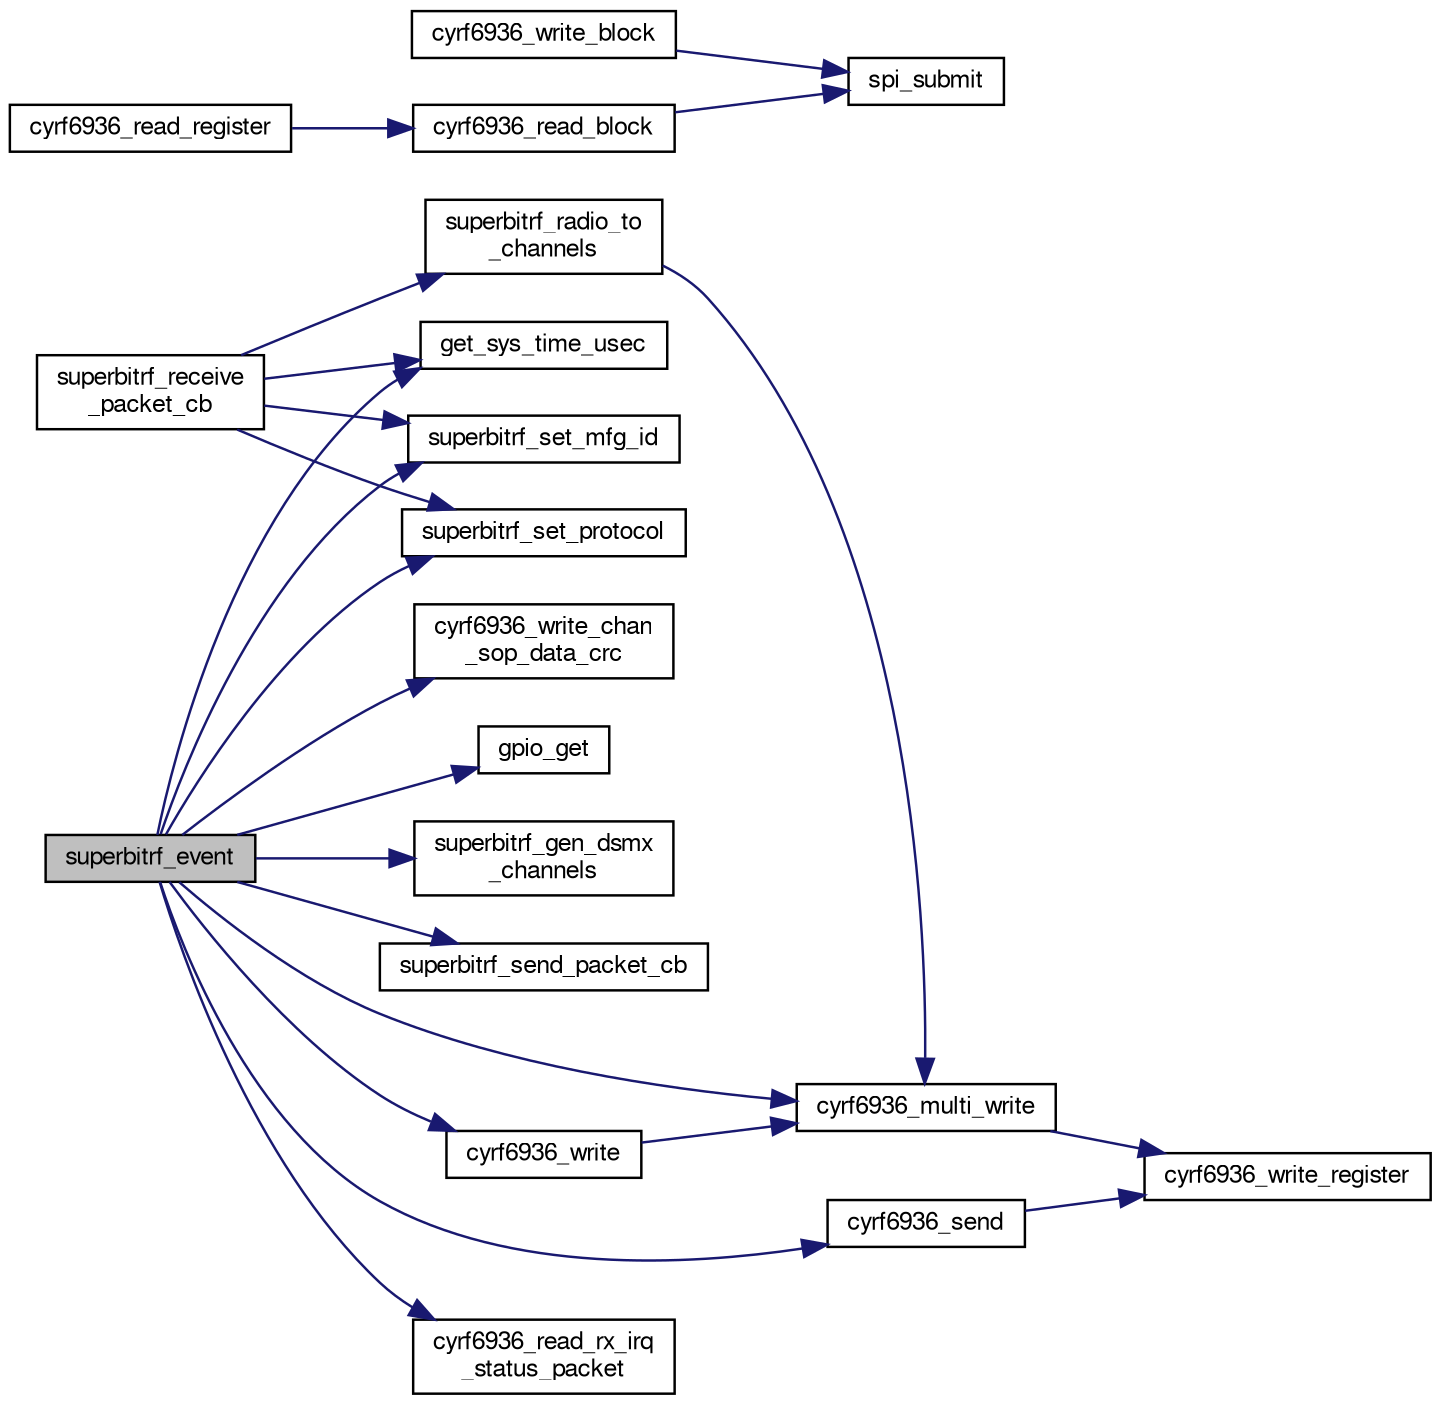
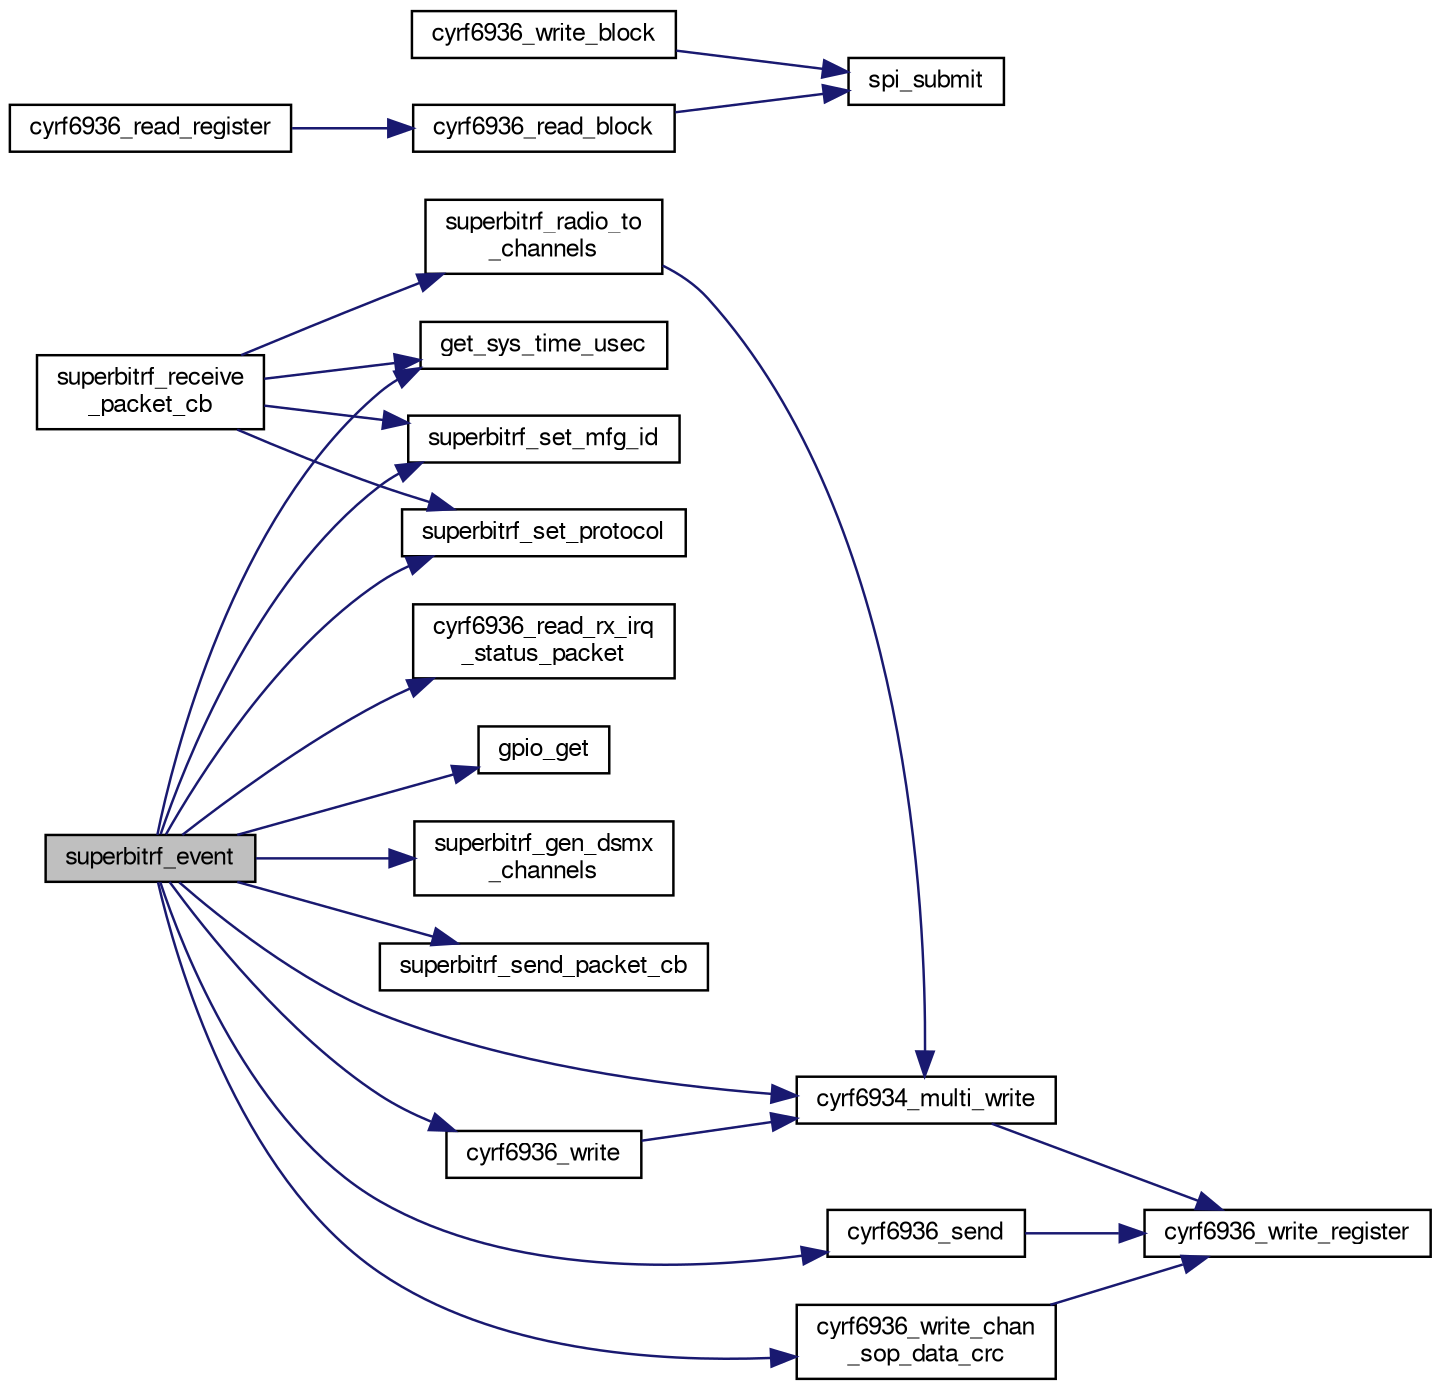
(926, 1108) -> (926, 1100)
none -> (1117, 1285)
